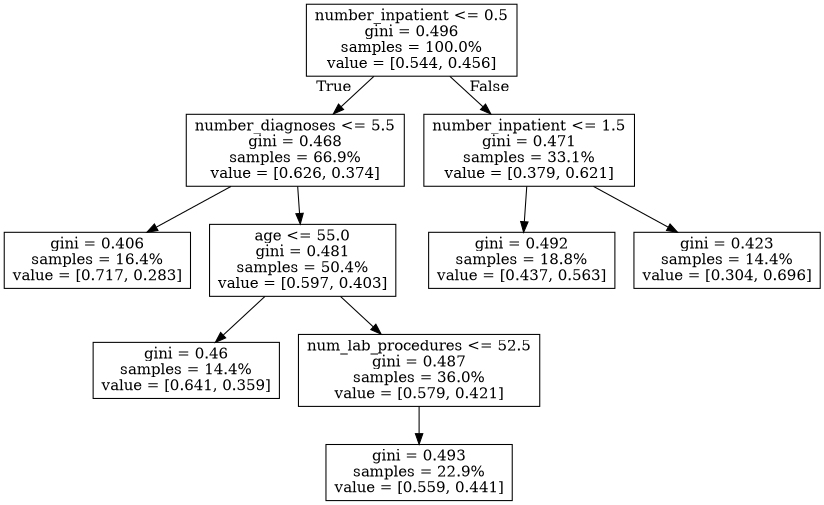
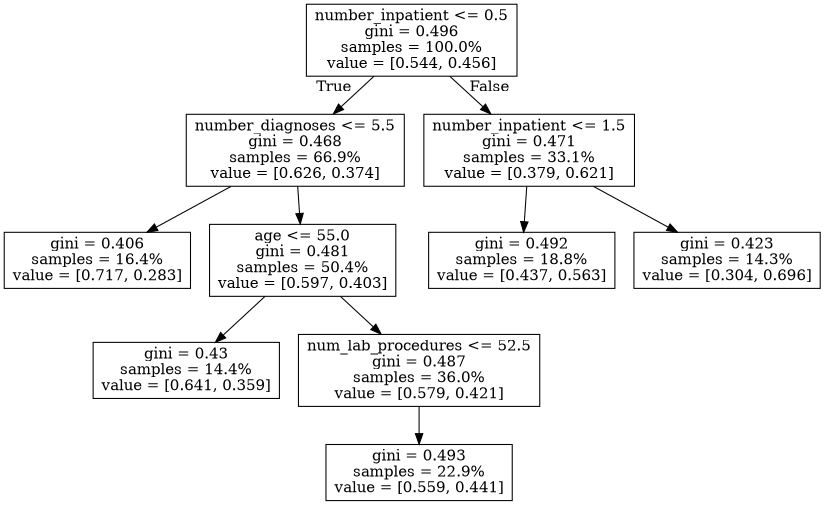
(727, 260) -> (727, 260)
(186, 370) -> (186, 370)
